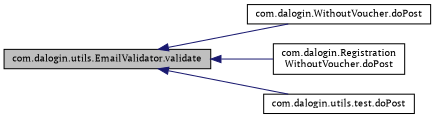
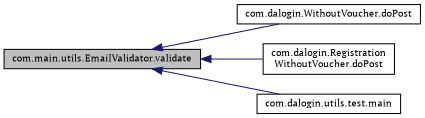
(107, 59) -> (102, 59)
(339, 104) -> (329, 104)
